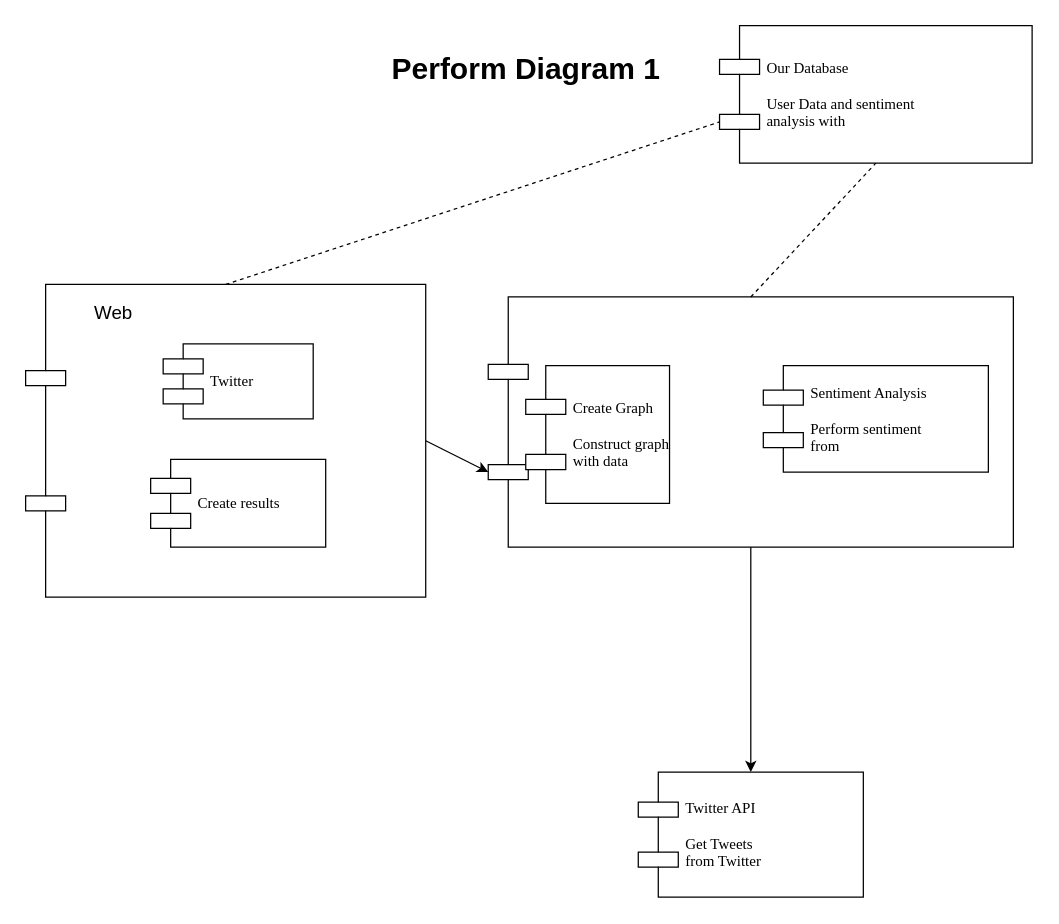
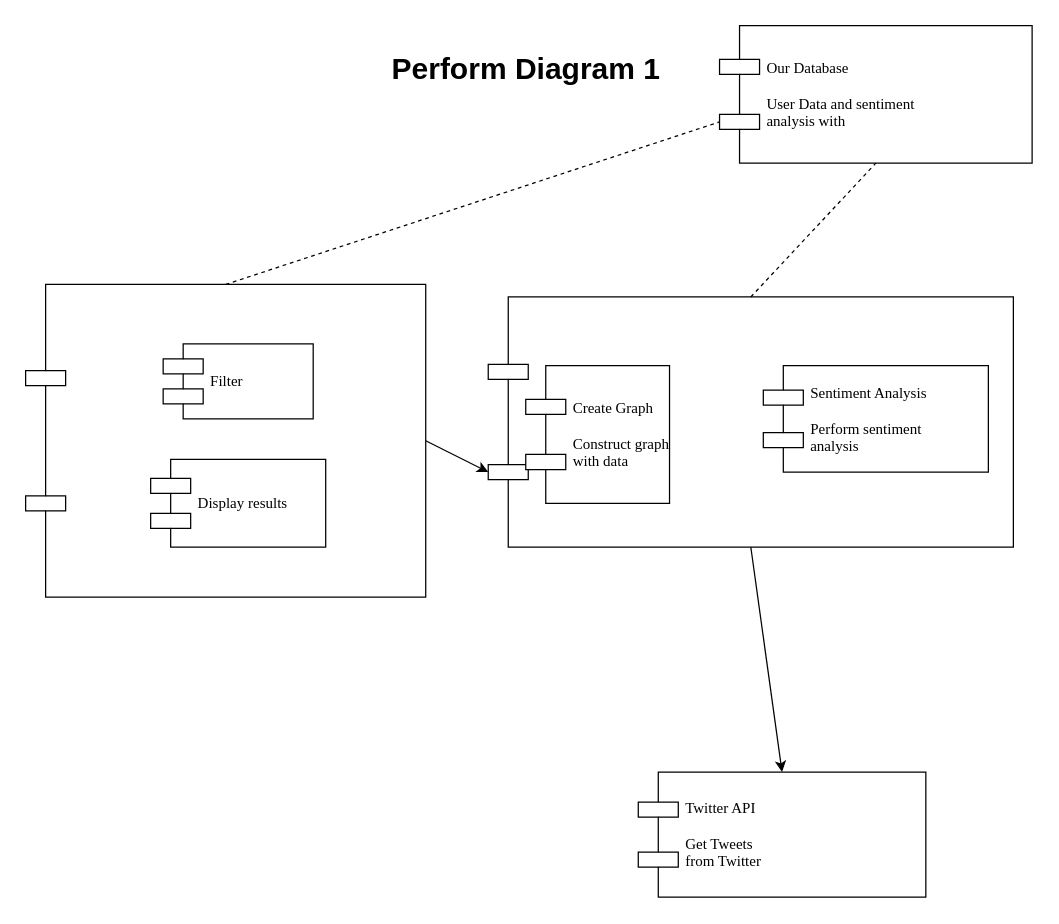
(113, 309) -> none
(238, 382) -> (232, 382)
(878, 419) -> (878, 419)
(253, 503) -> (253, 503)
(751, 834) -> (782, 834)
